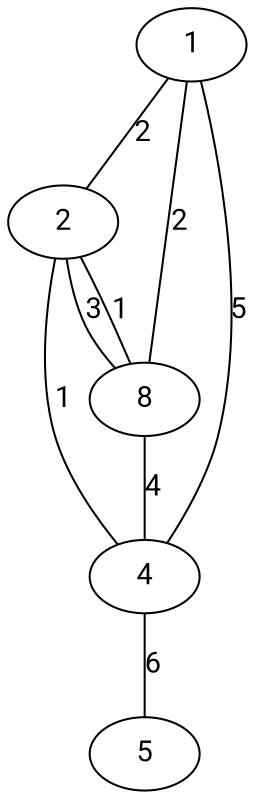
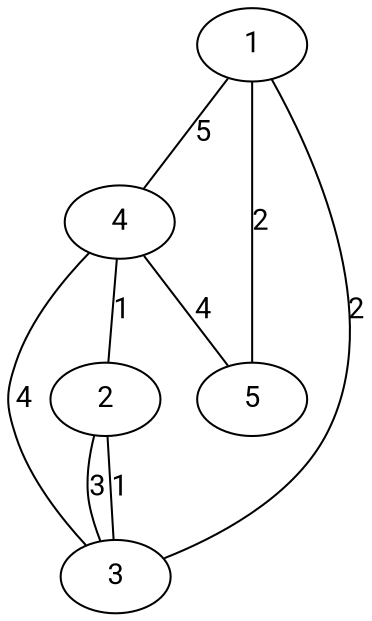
(127, 134) -> (252, 222)
(145, 399) -> (116, 577)
(153, 665) -> (203, 311)
